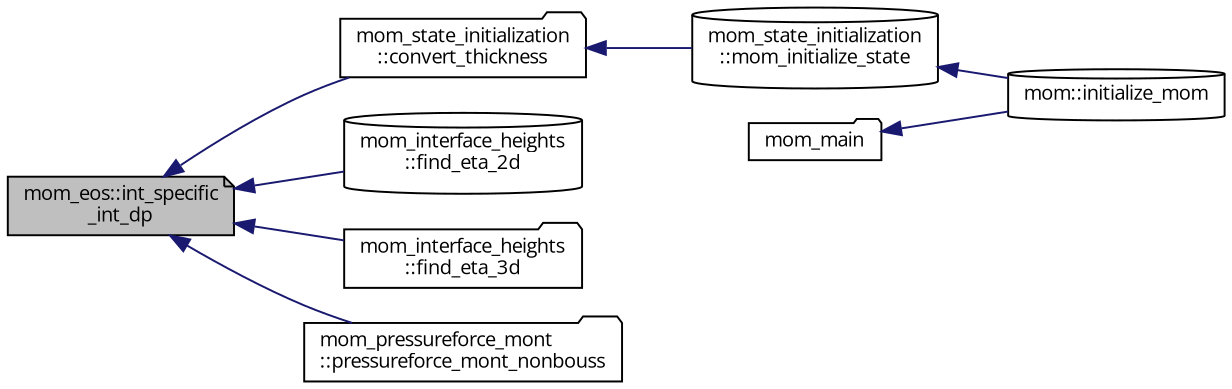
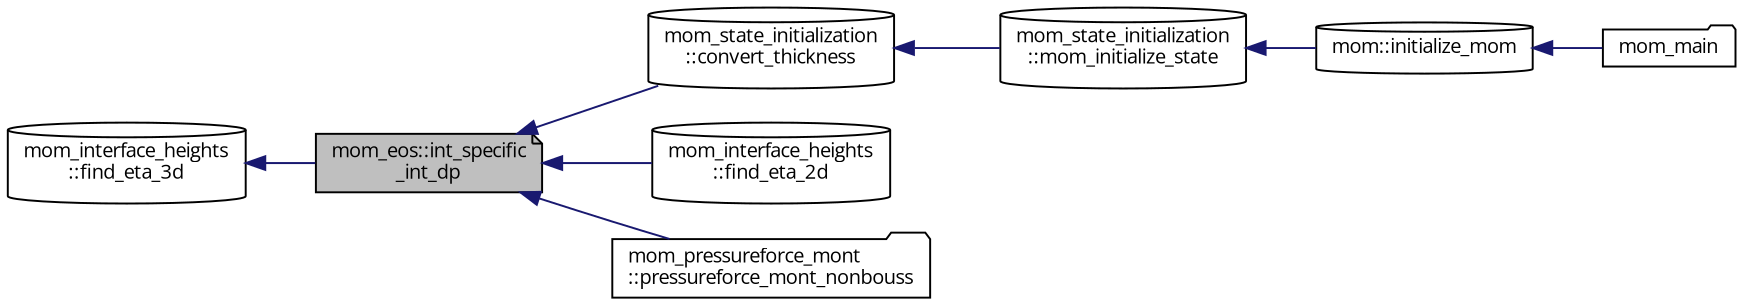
(463, 48) -> (771, 48)
(955, 120) -> (1577, 48)
(299, 233) -> (290, 163)
(463, 259) -> (127, 163)
